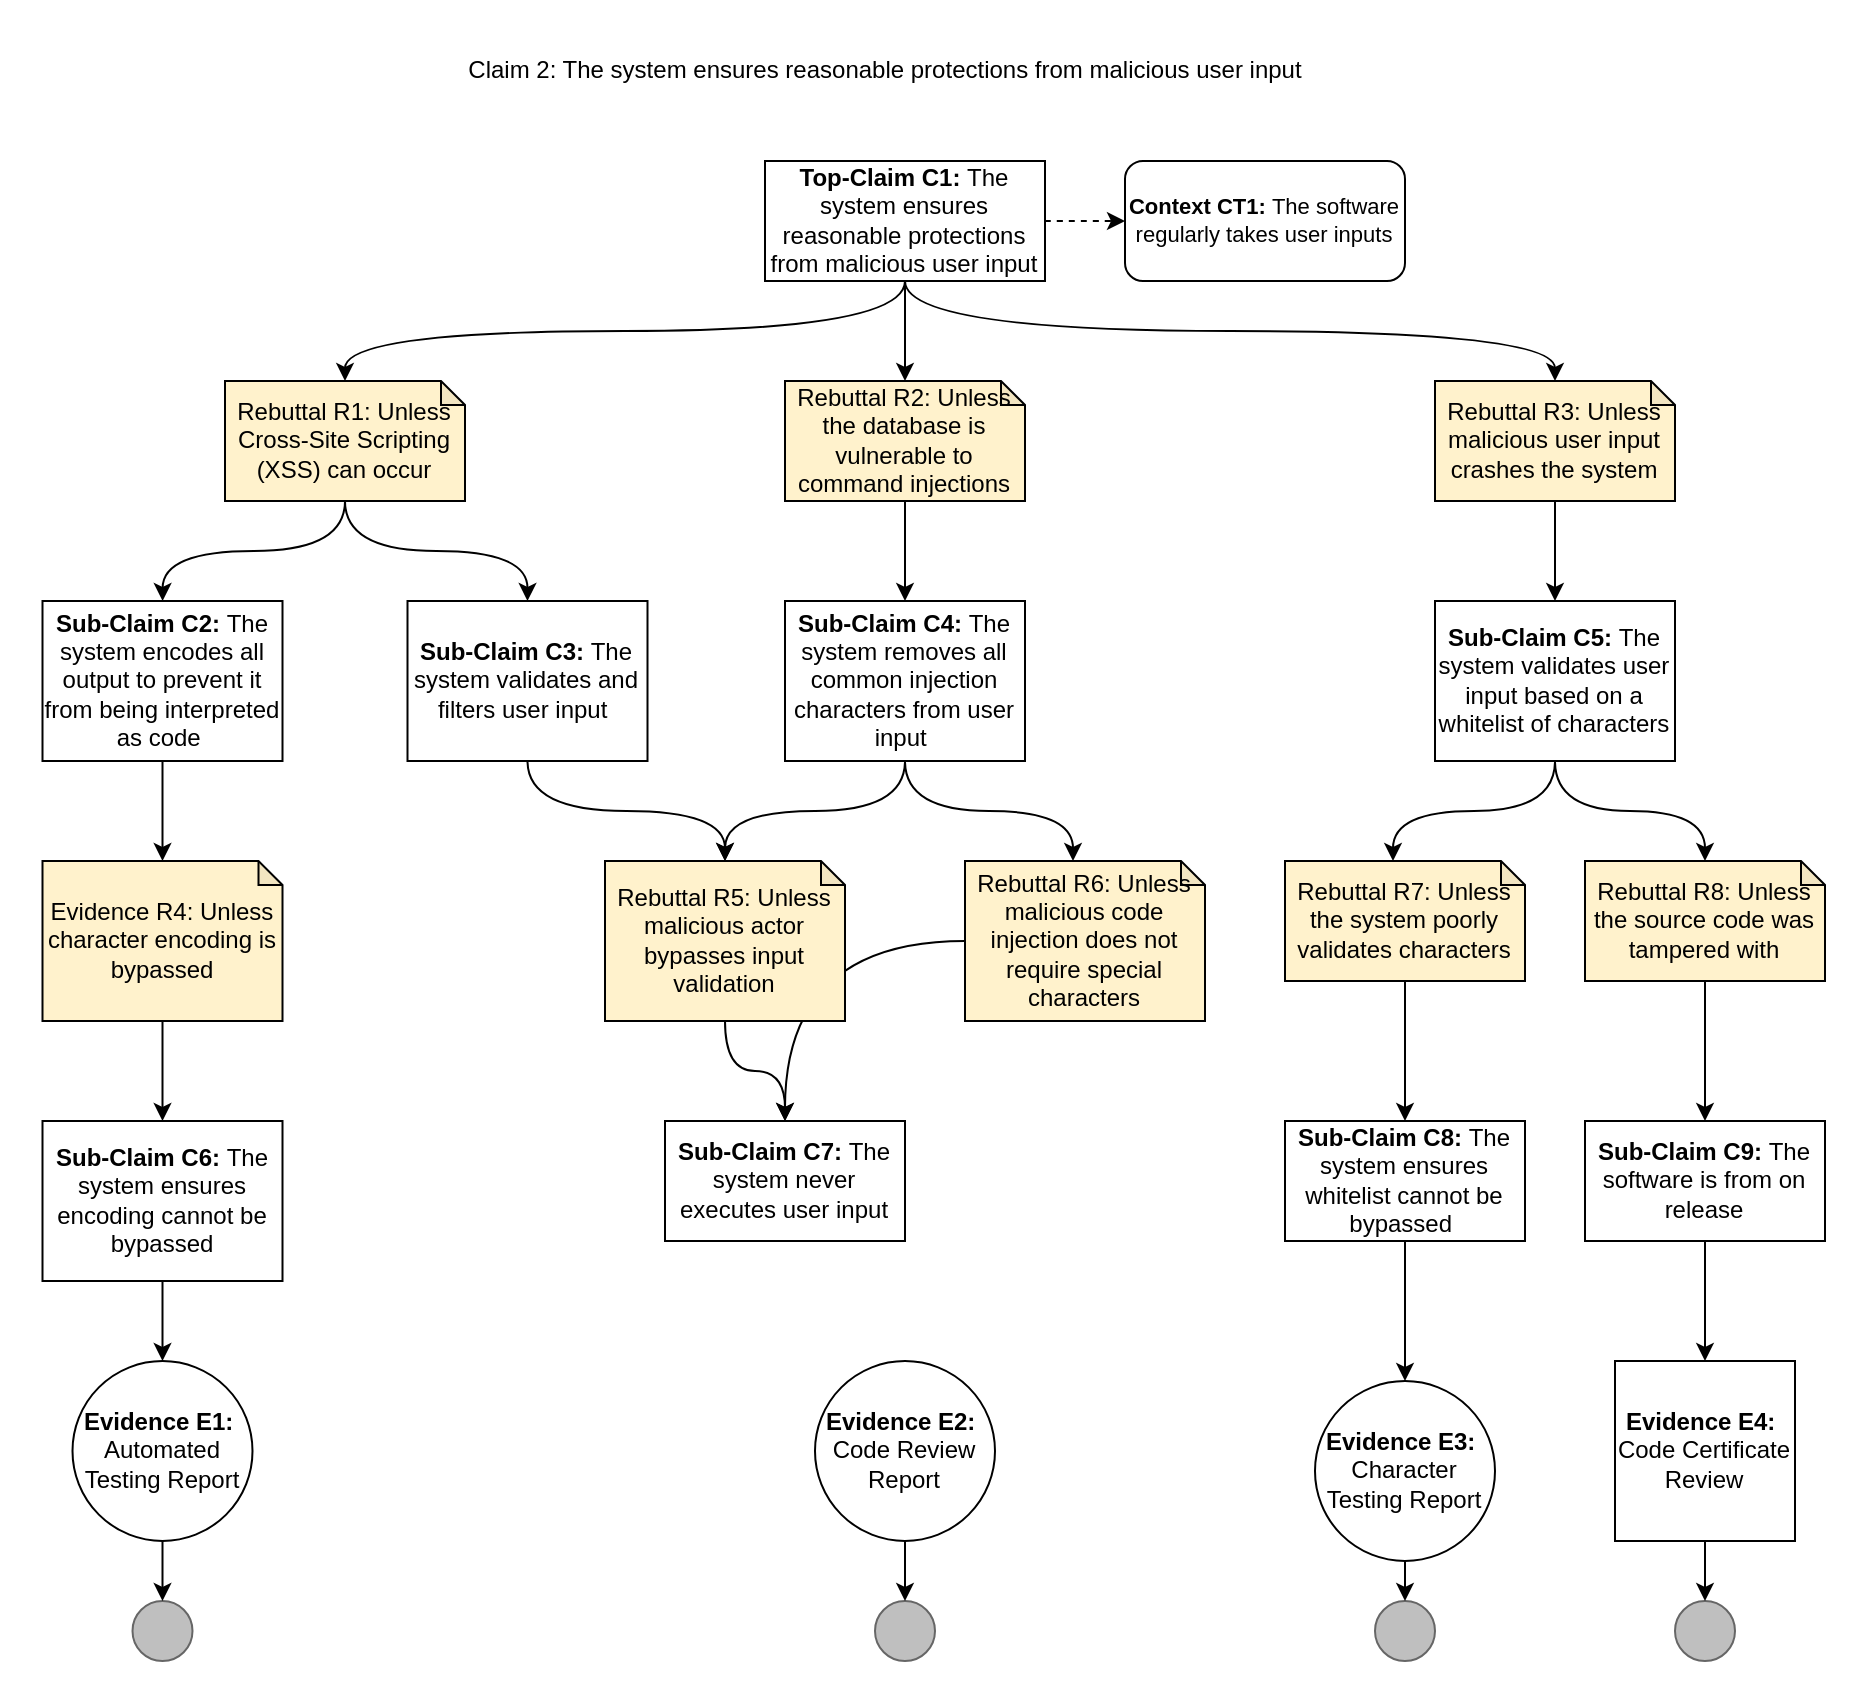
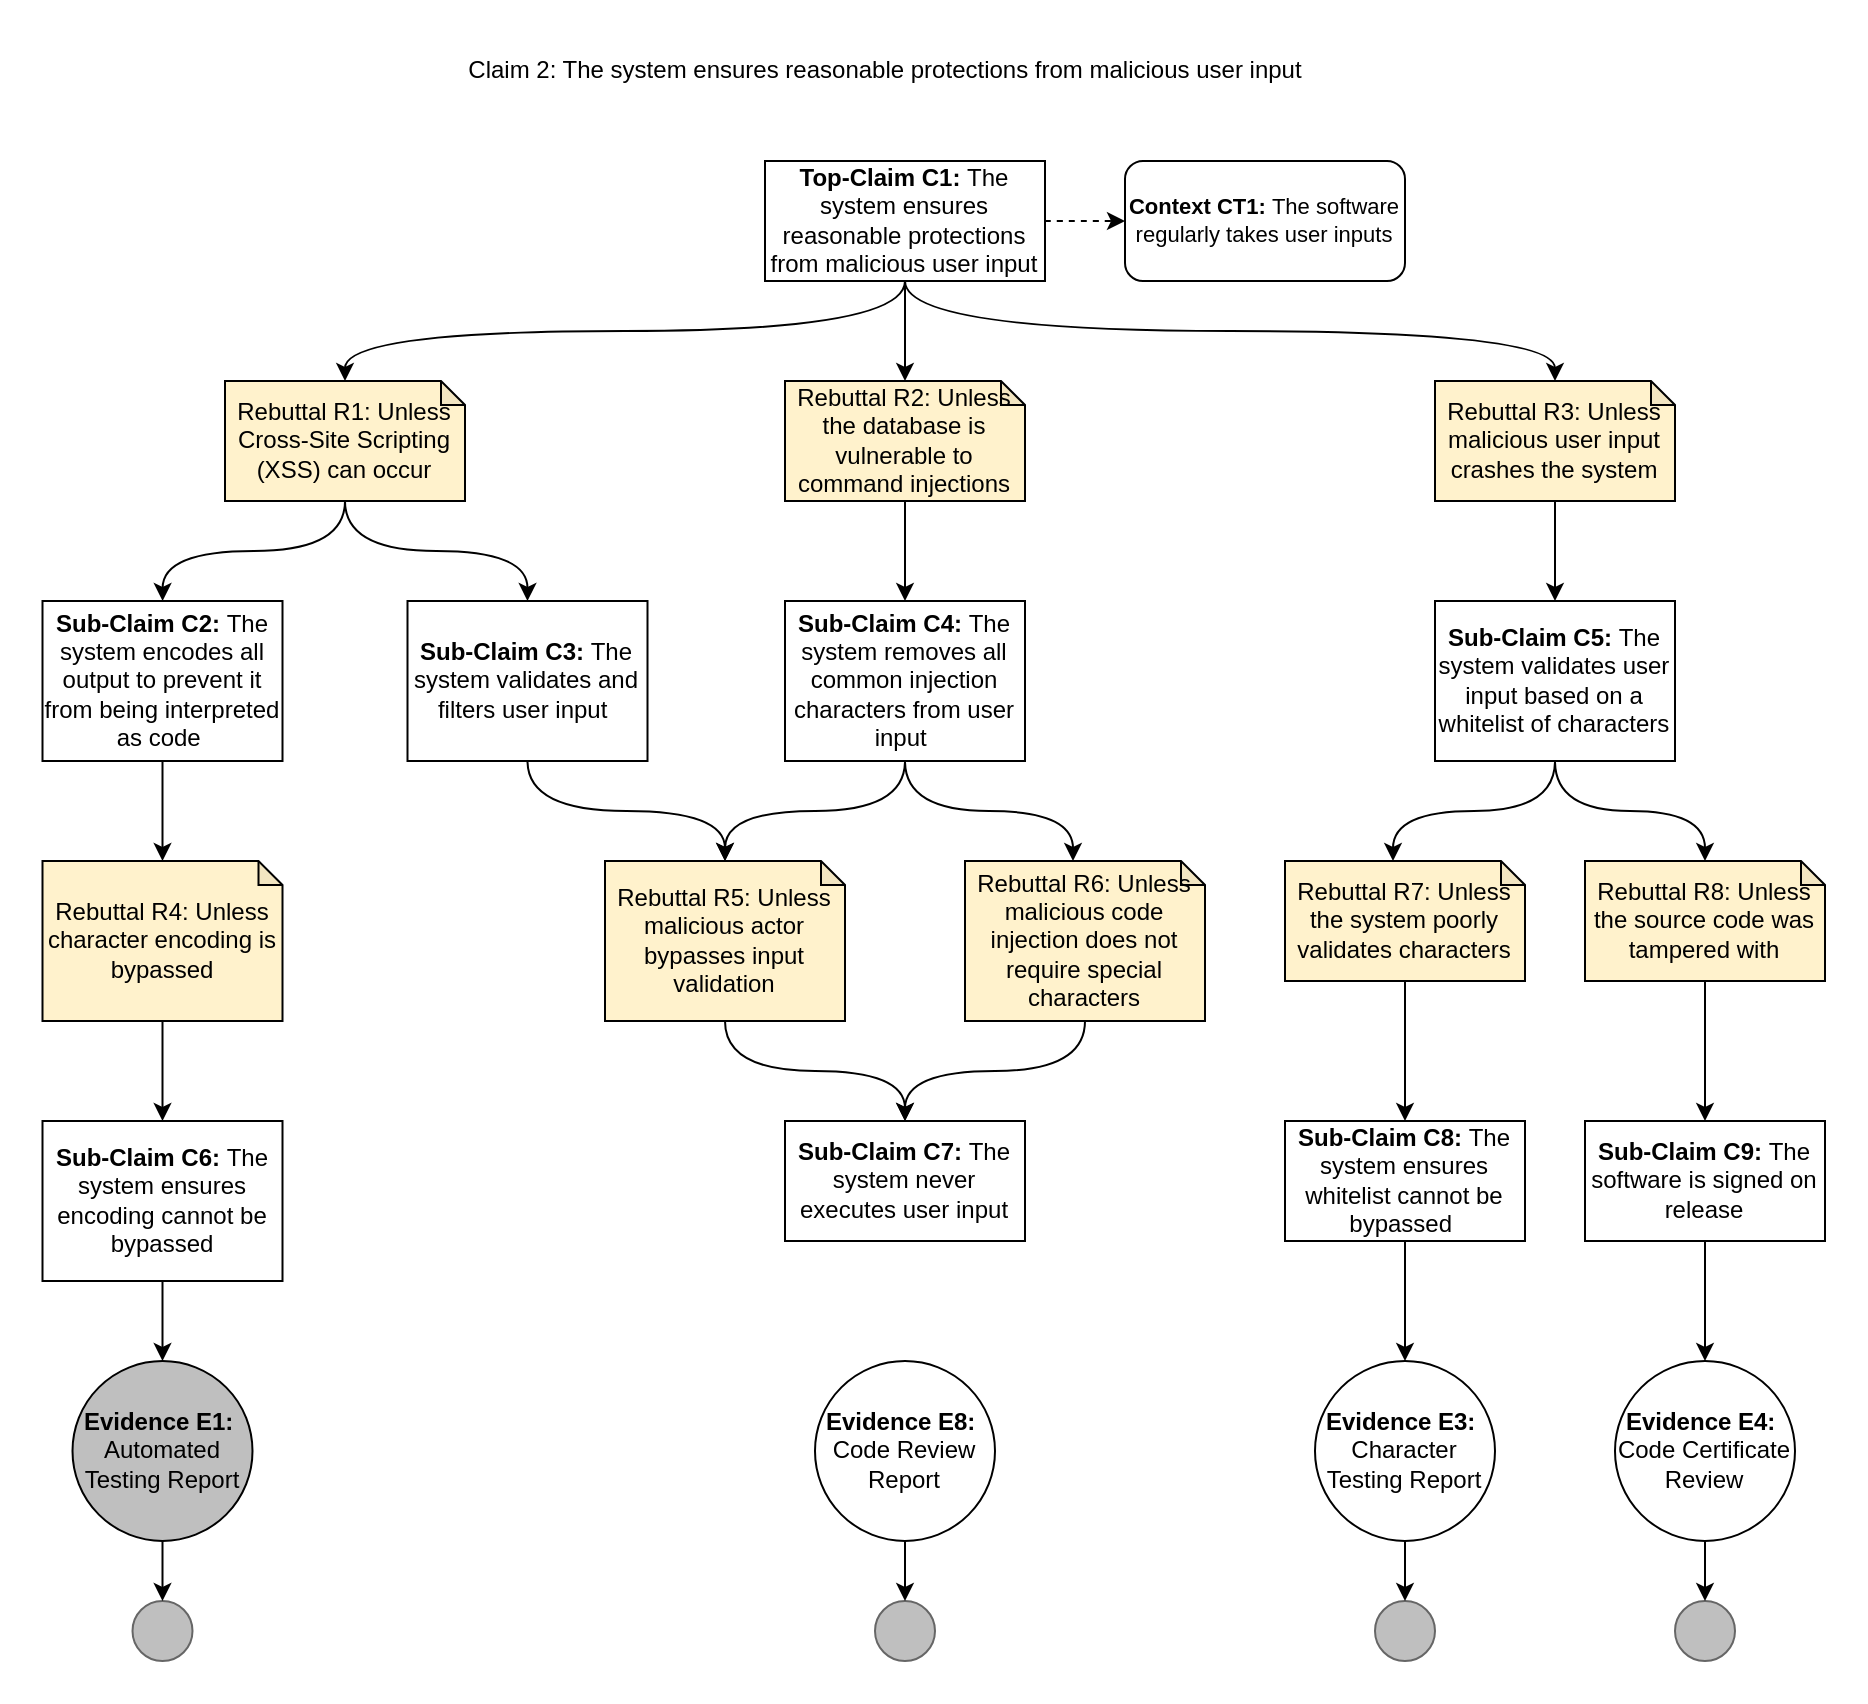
(163, 941) -> (163, 941)
(785, 1181) -> (905, 1181)
(1705, 1181) -> (1705, 1181)
(163, 1451) -> (163, 1451)
(905, 1451) -> (905, 1451)
(1705, 1451) -> (1705, 1451)
(1405, 1471) -> (1405, 1451)
